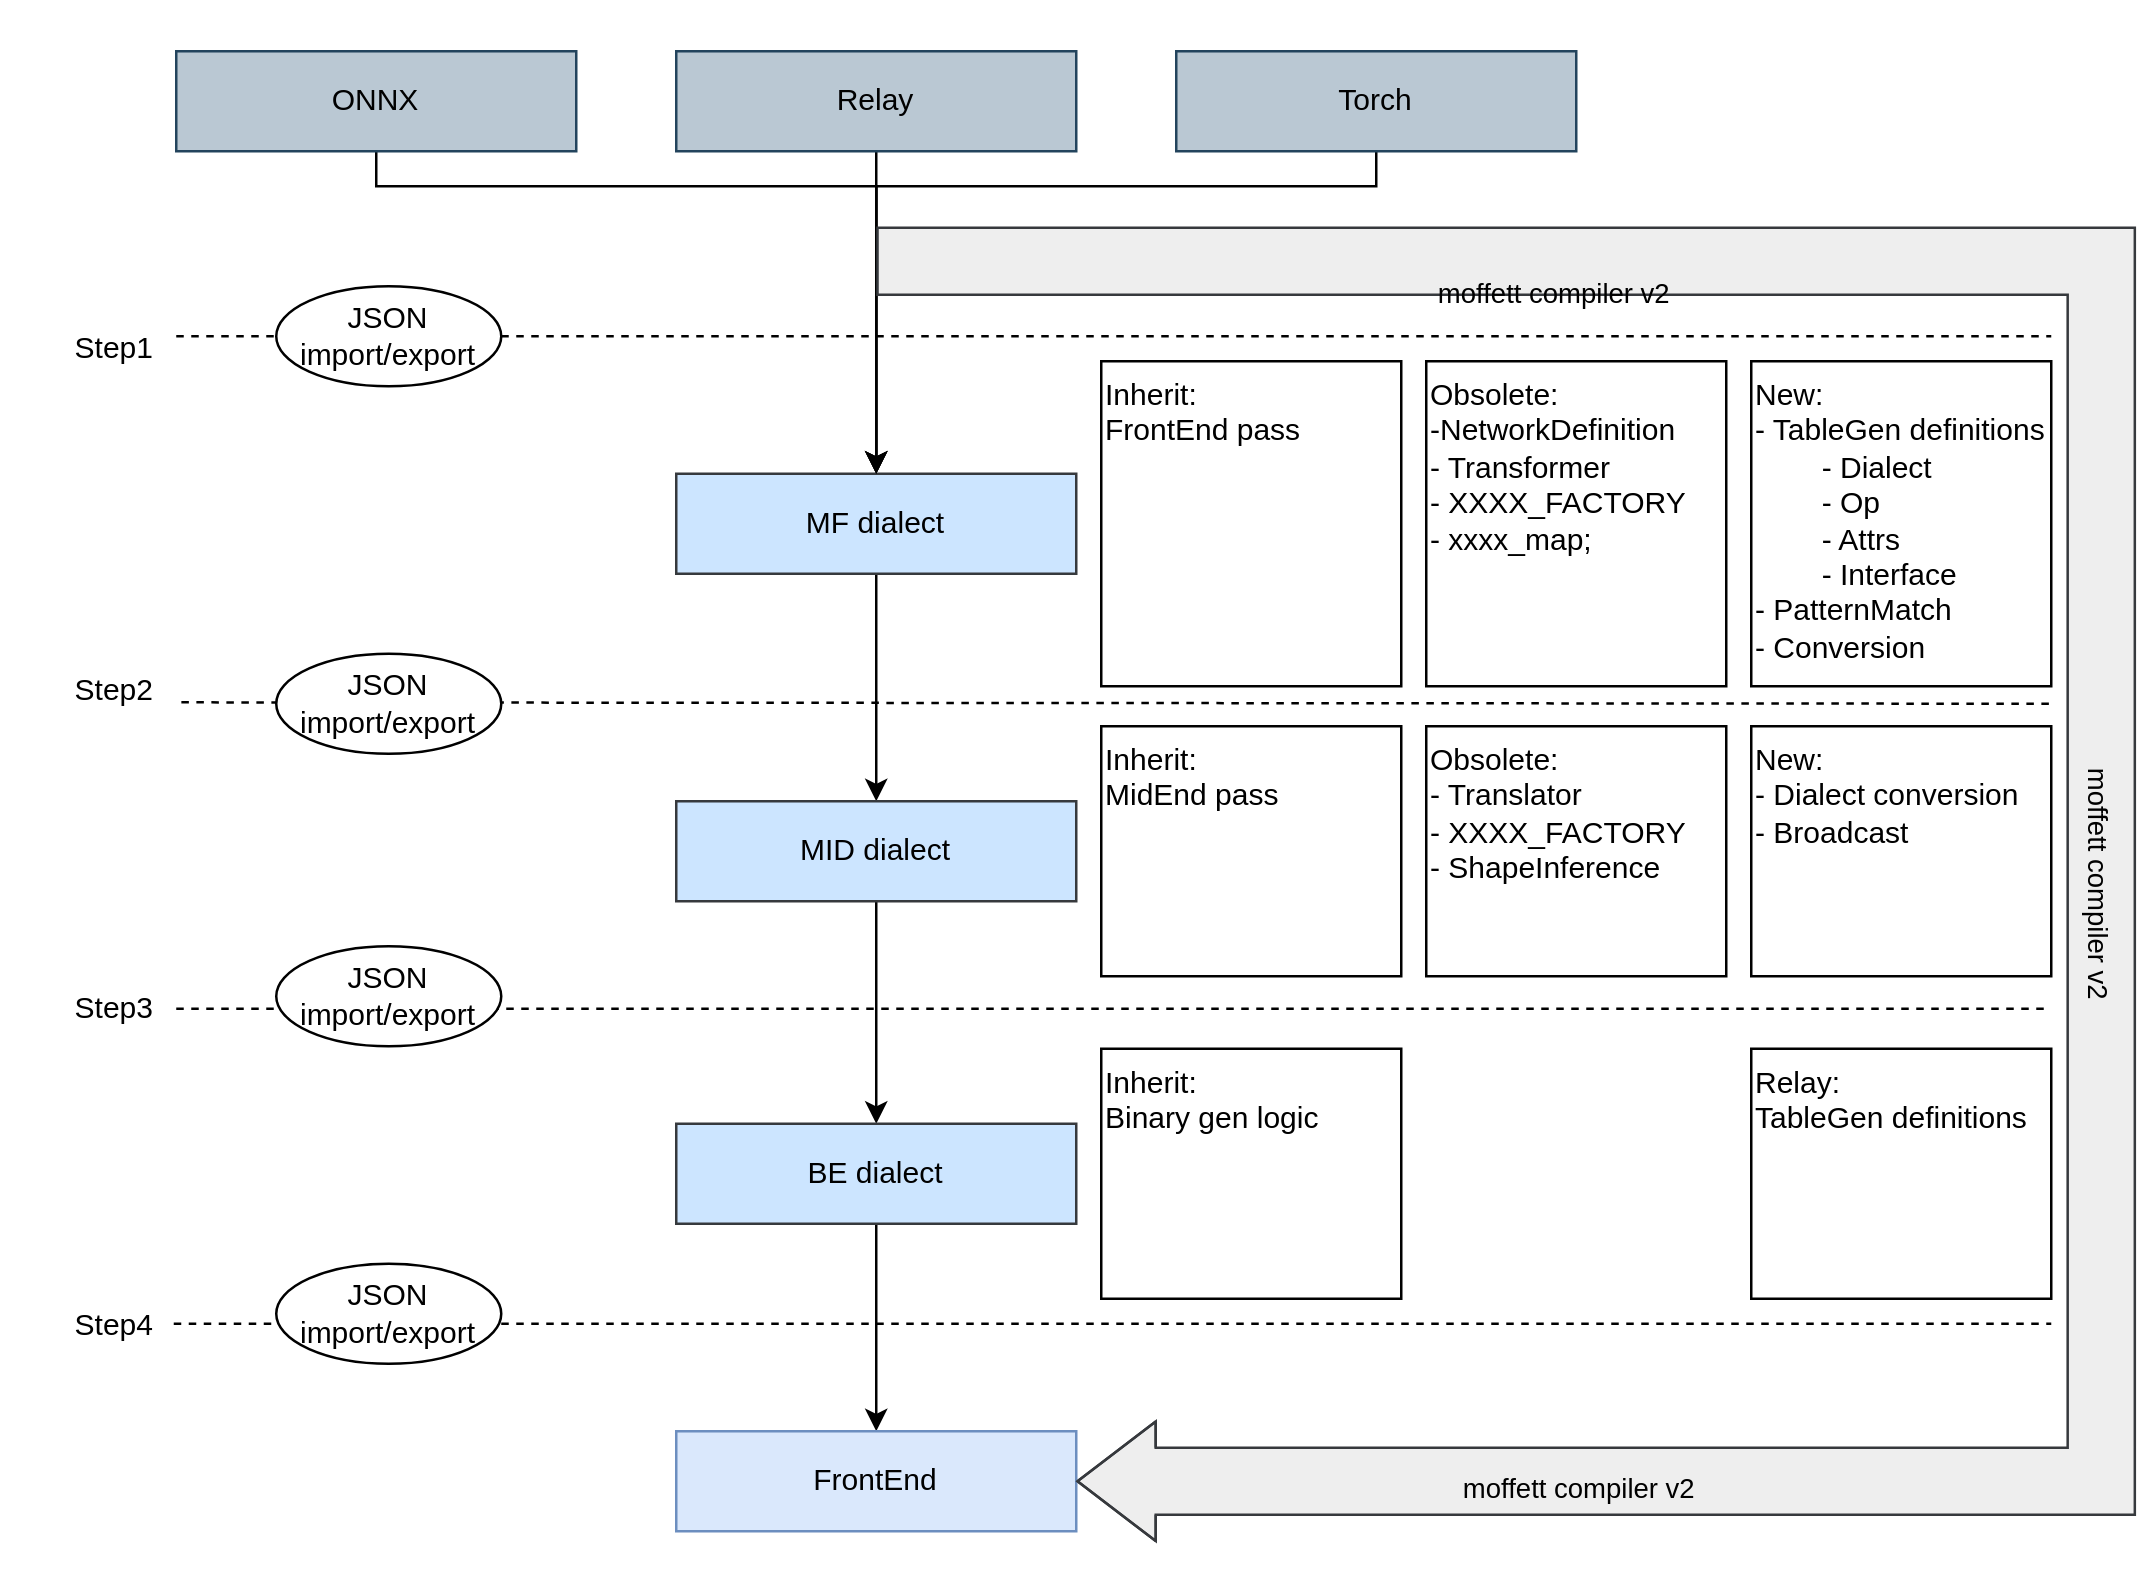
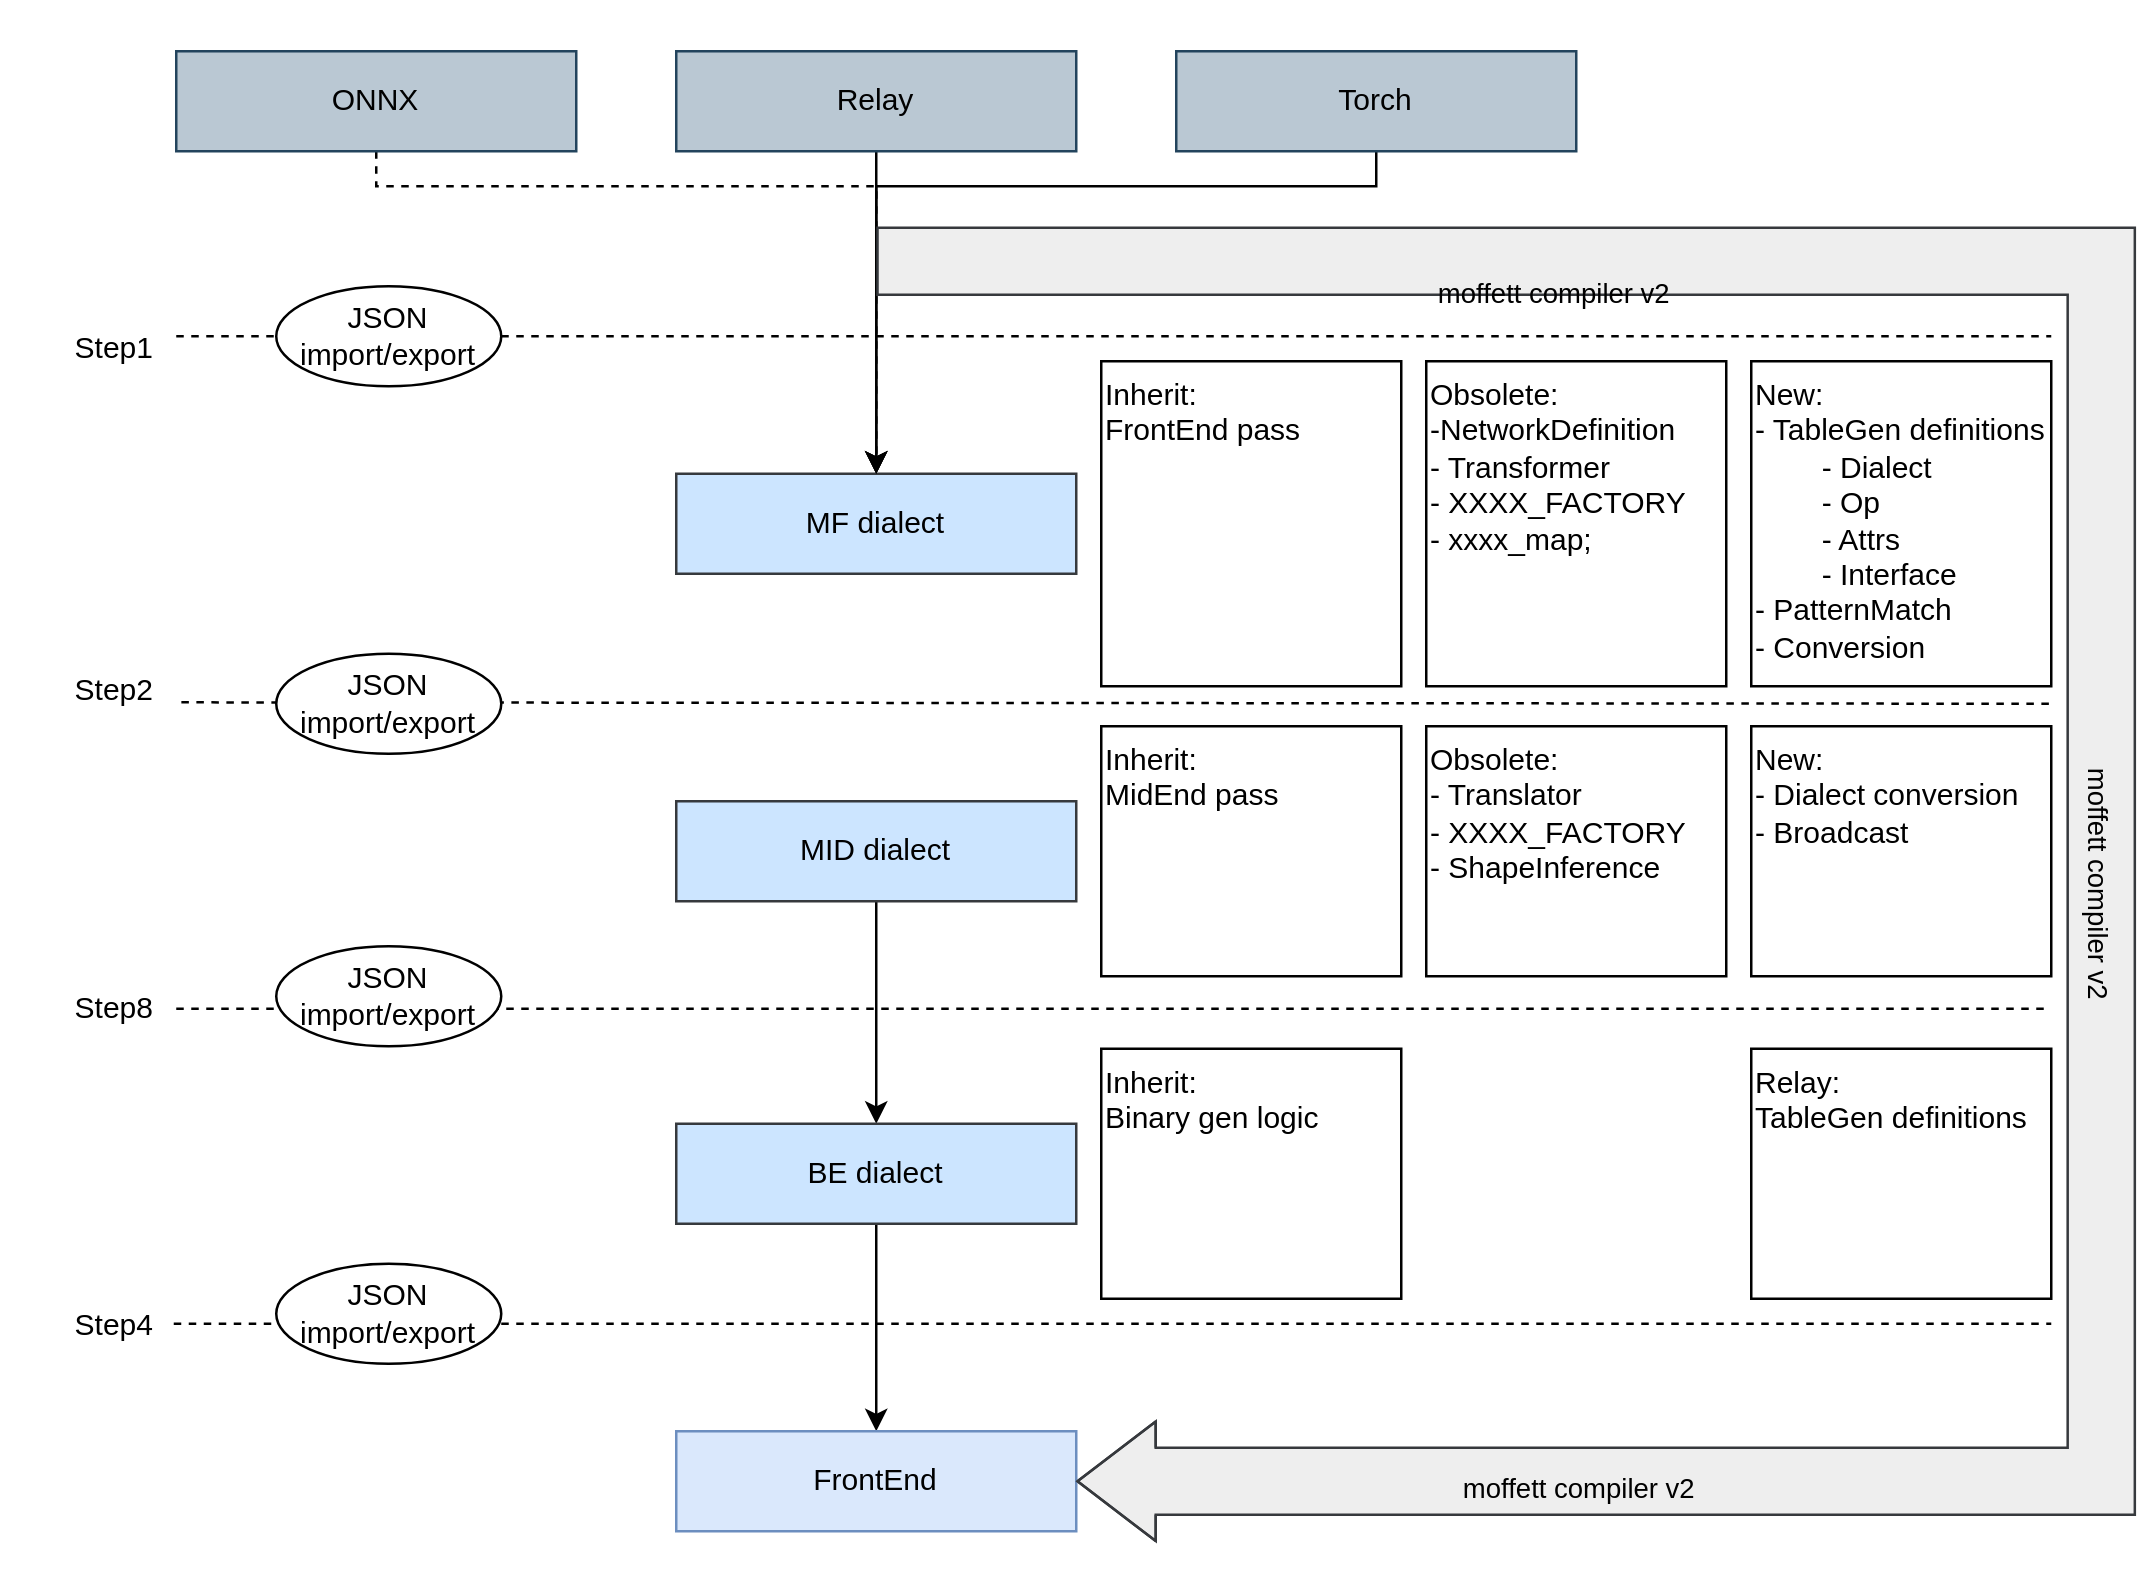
(609, 186) -> (609, 186)
(876, 636) -> none
(115, 1009) -> (115, 1009)
